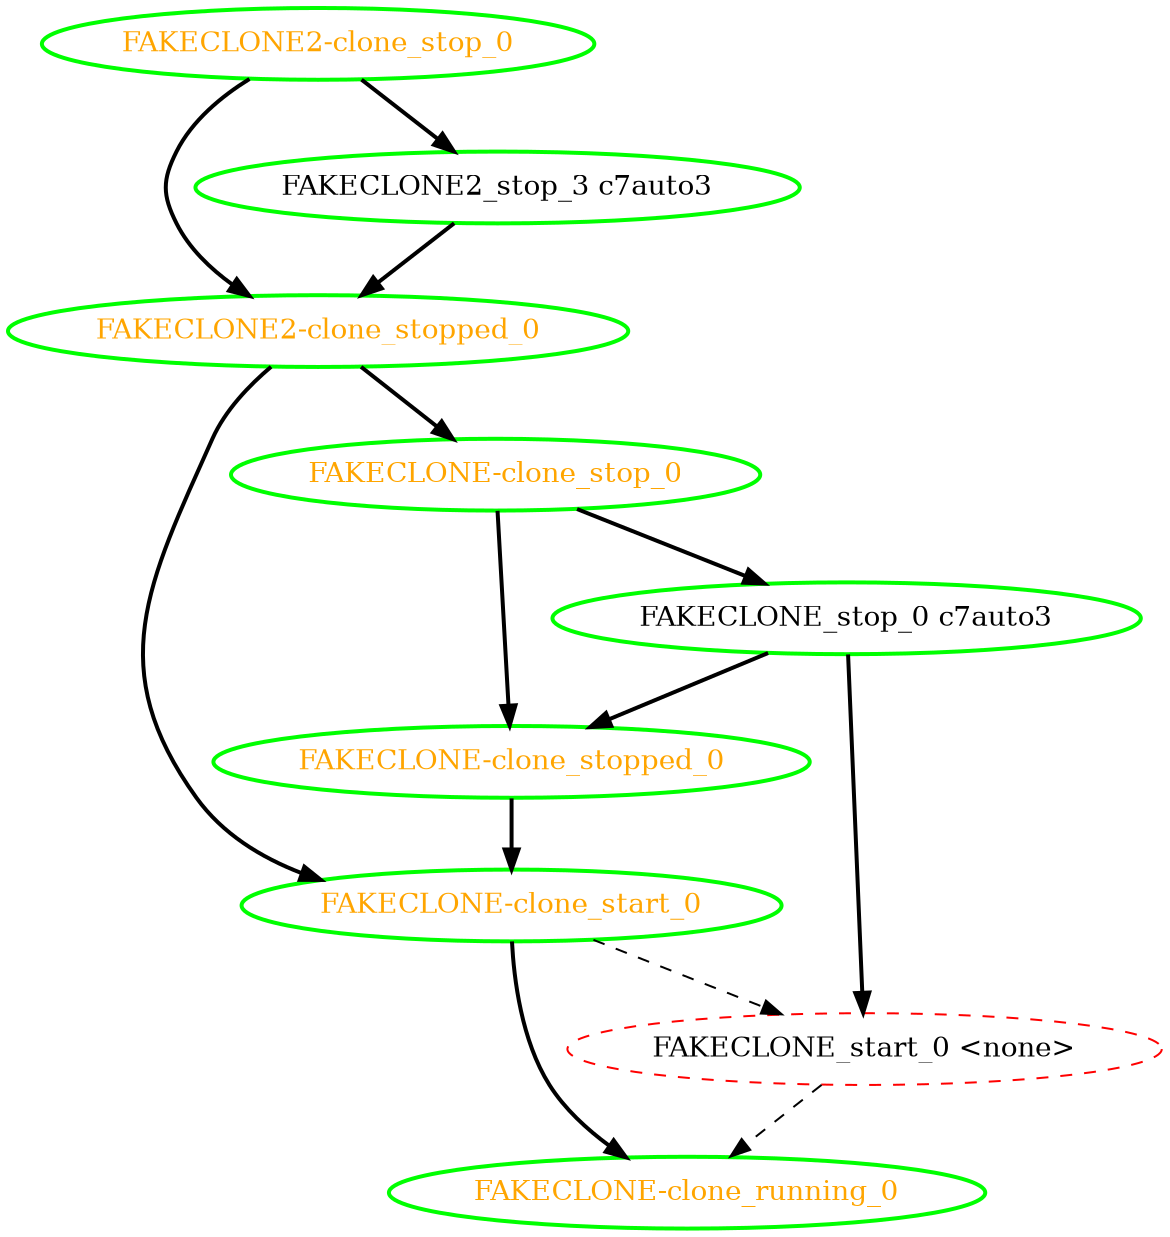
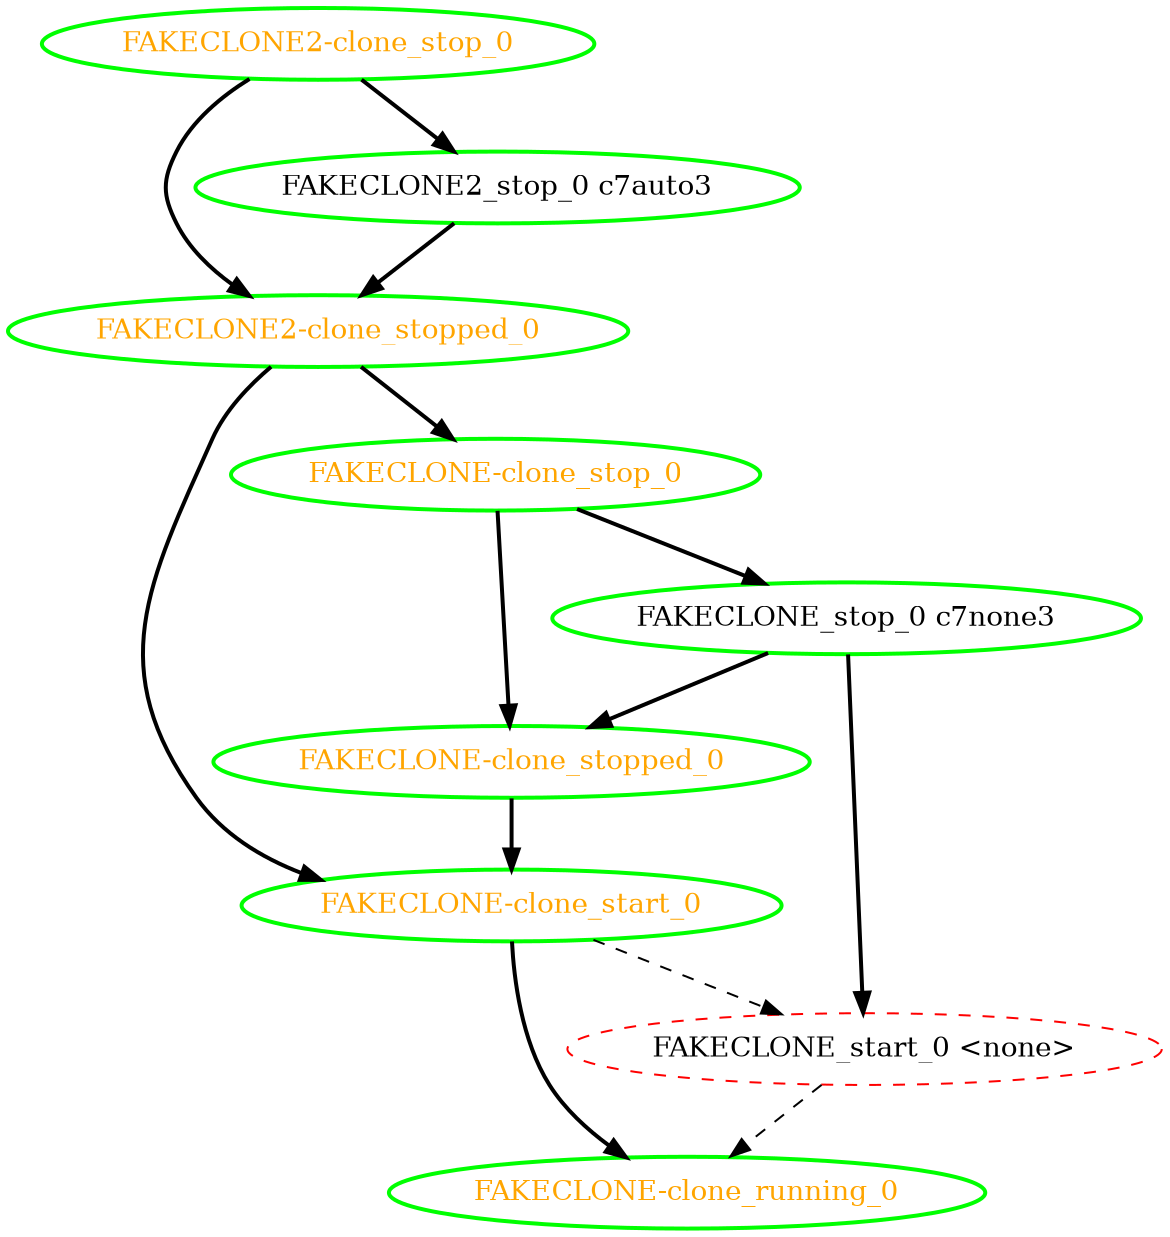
(498, 187) -> (498, 187)
(847, 618) -> (847, 618)
